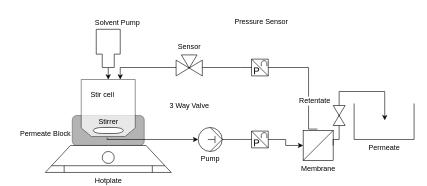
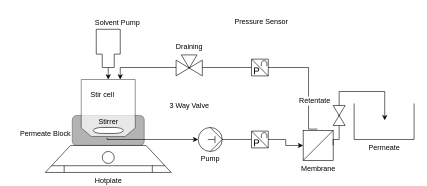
(190, 47) -> (190, 47)
